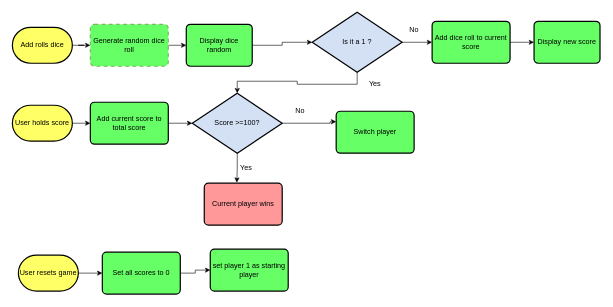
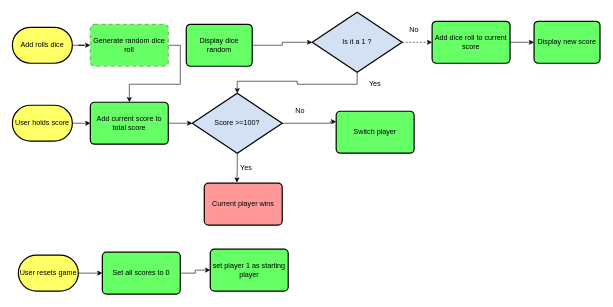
(415, 42) -> (415, 42)
(180, 45) -> (180, 46)
